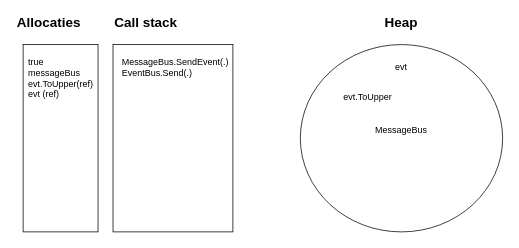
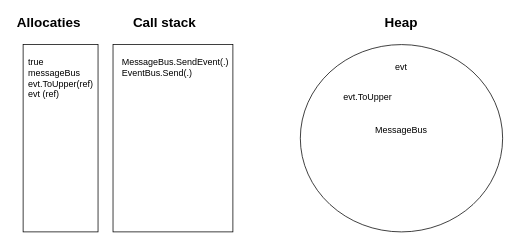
(152, 23) -> (171, 23)
